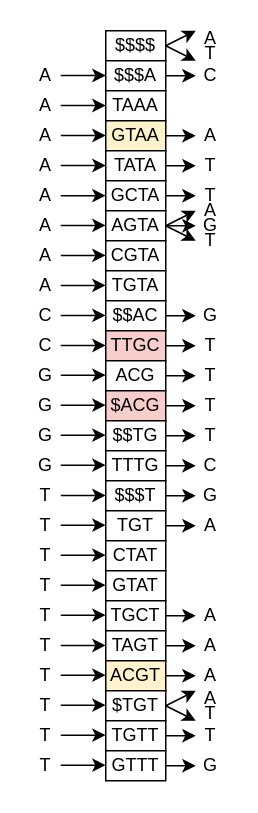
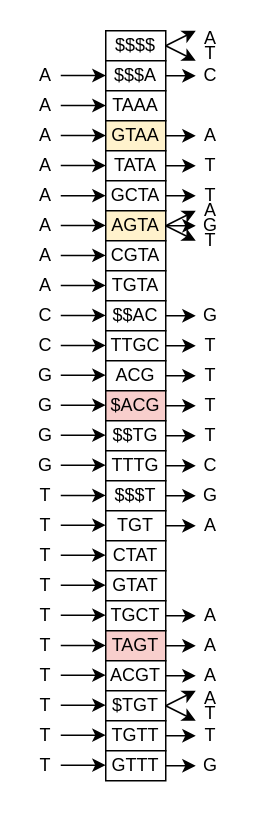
(136, 226) -> (136, 226)
(136, 346) -> (136, 346)
(136, 646) -> (136, 646)
(136, 676) -> (136, 676)
